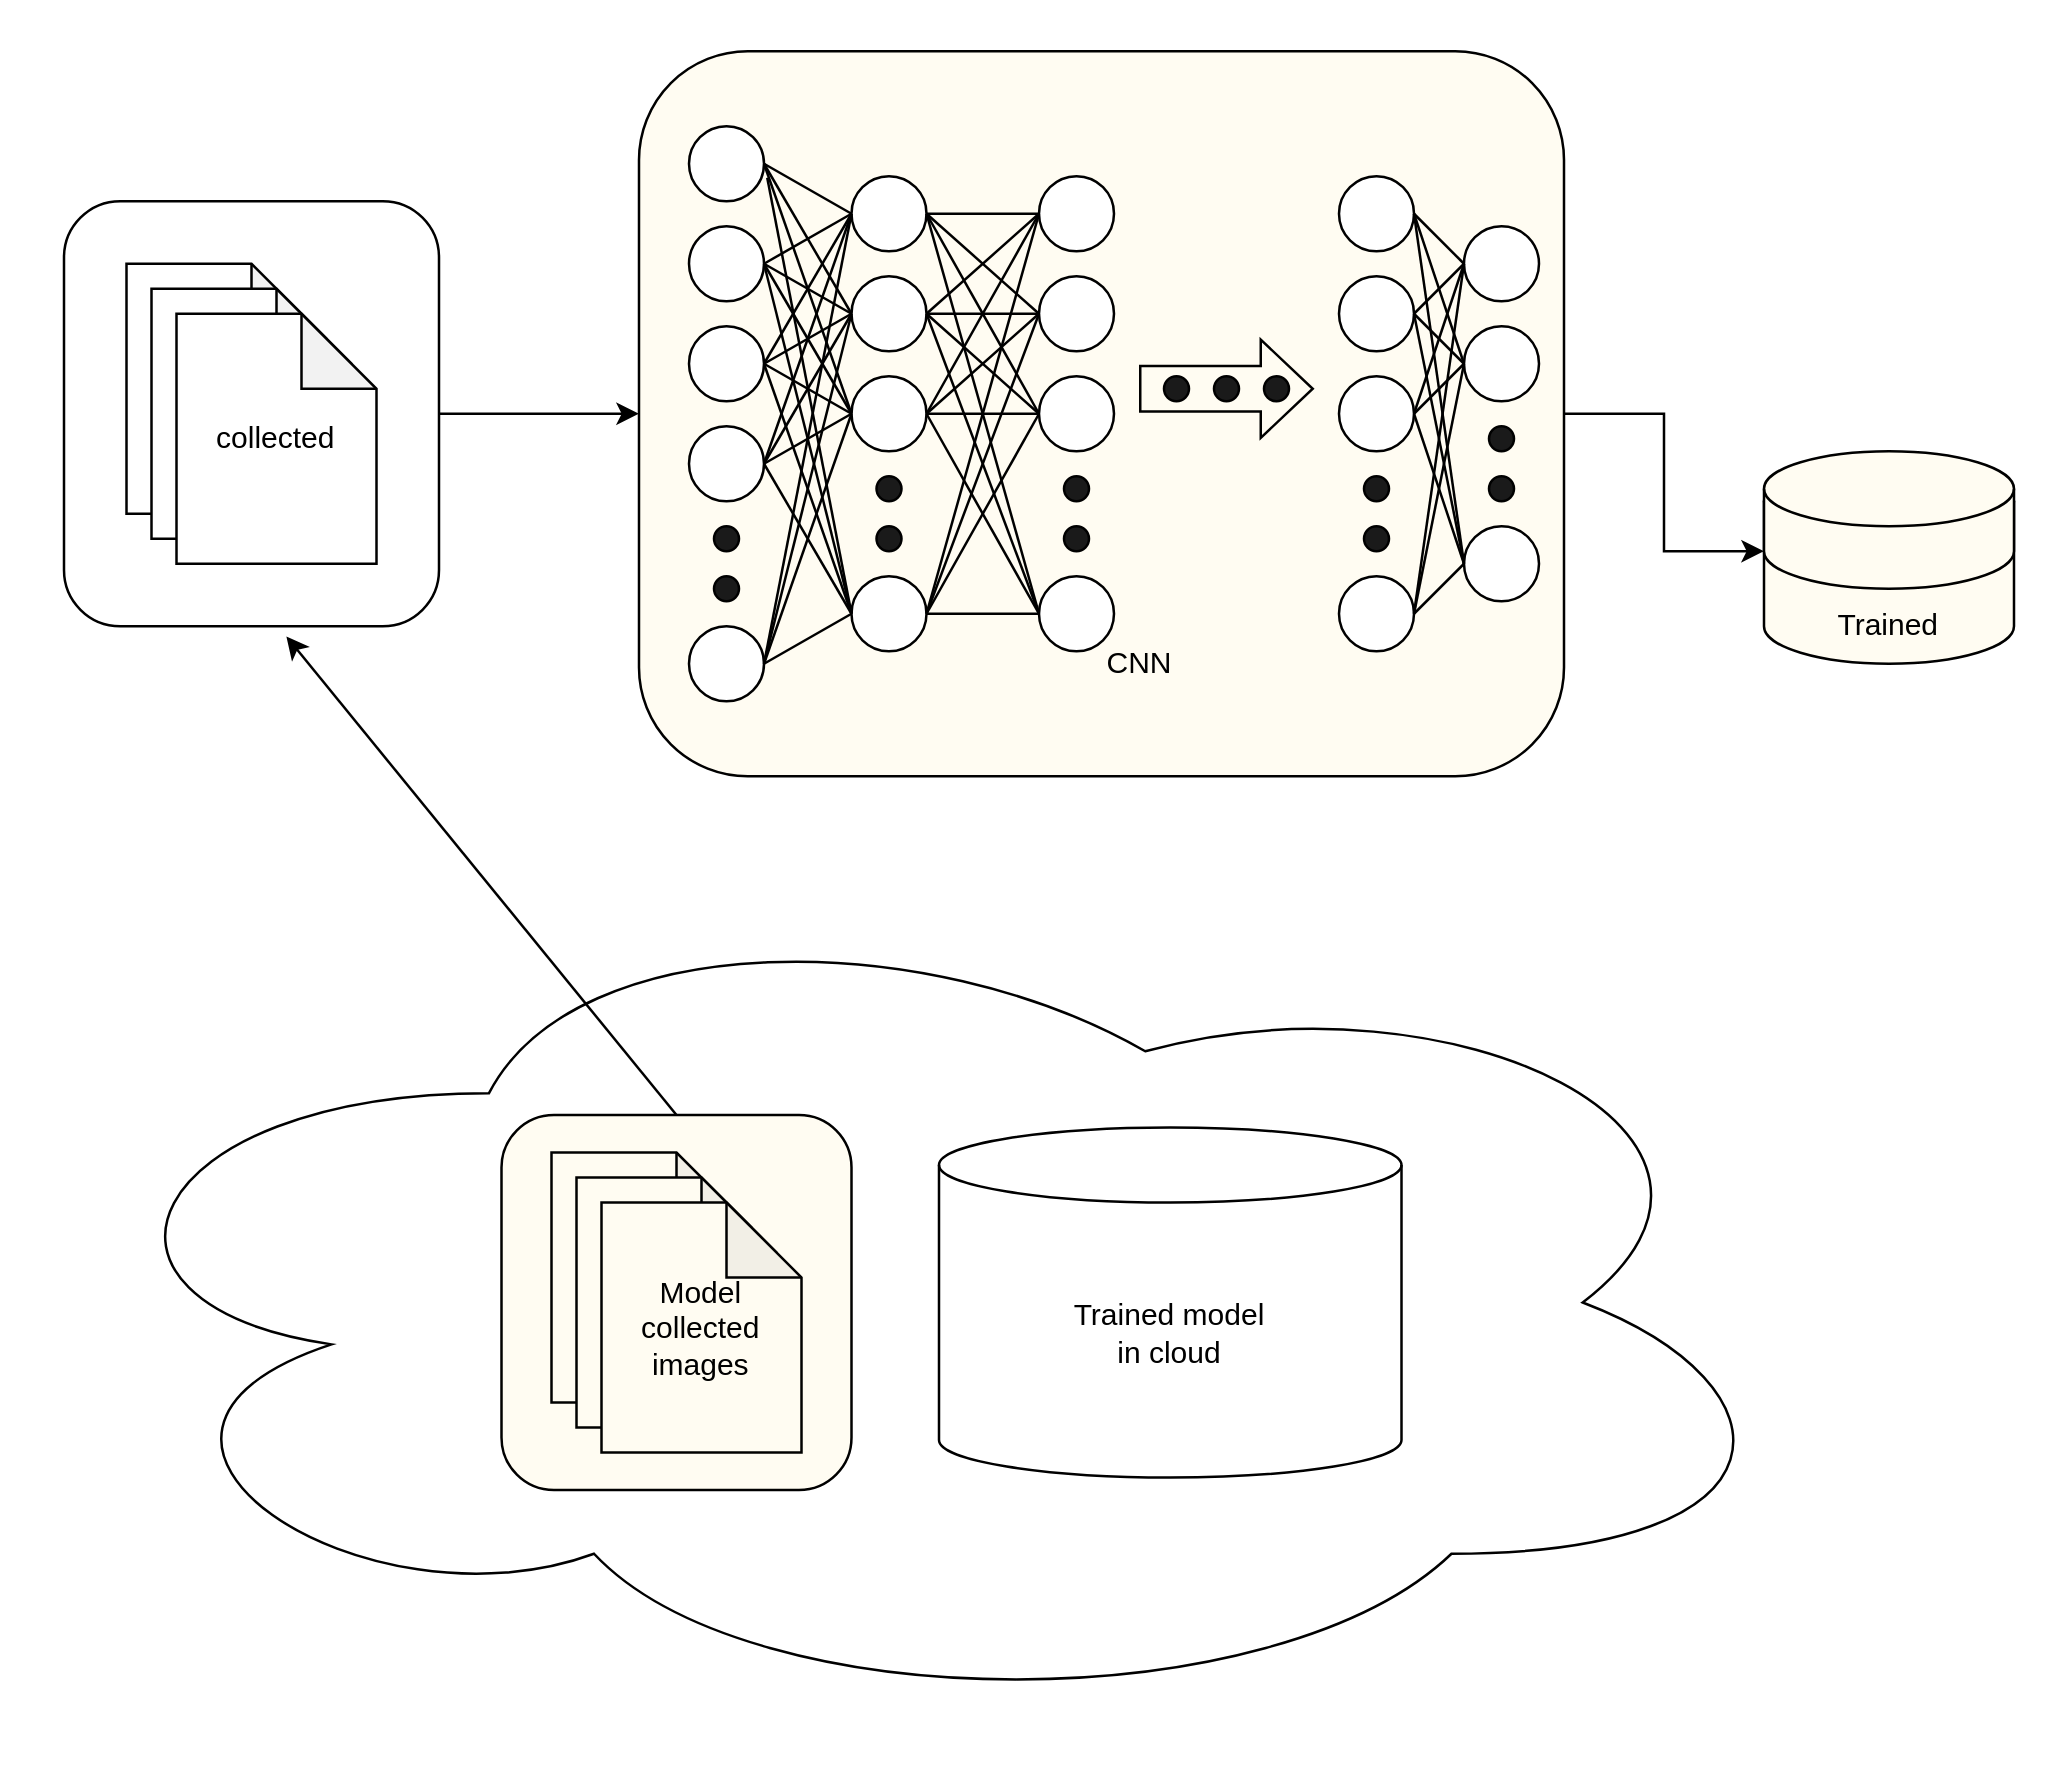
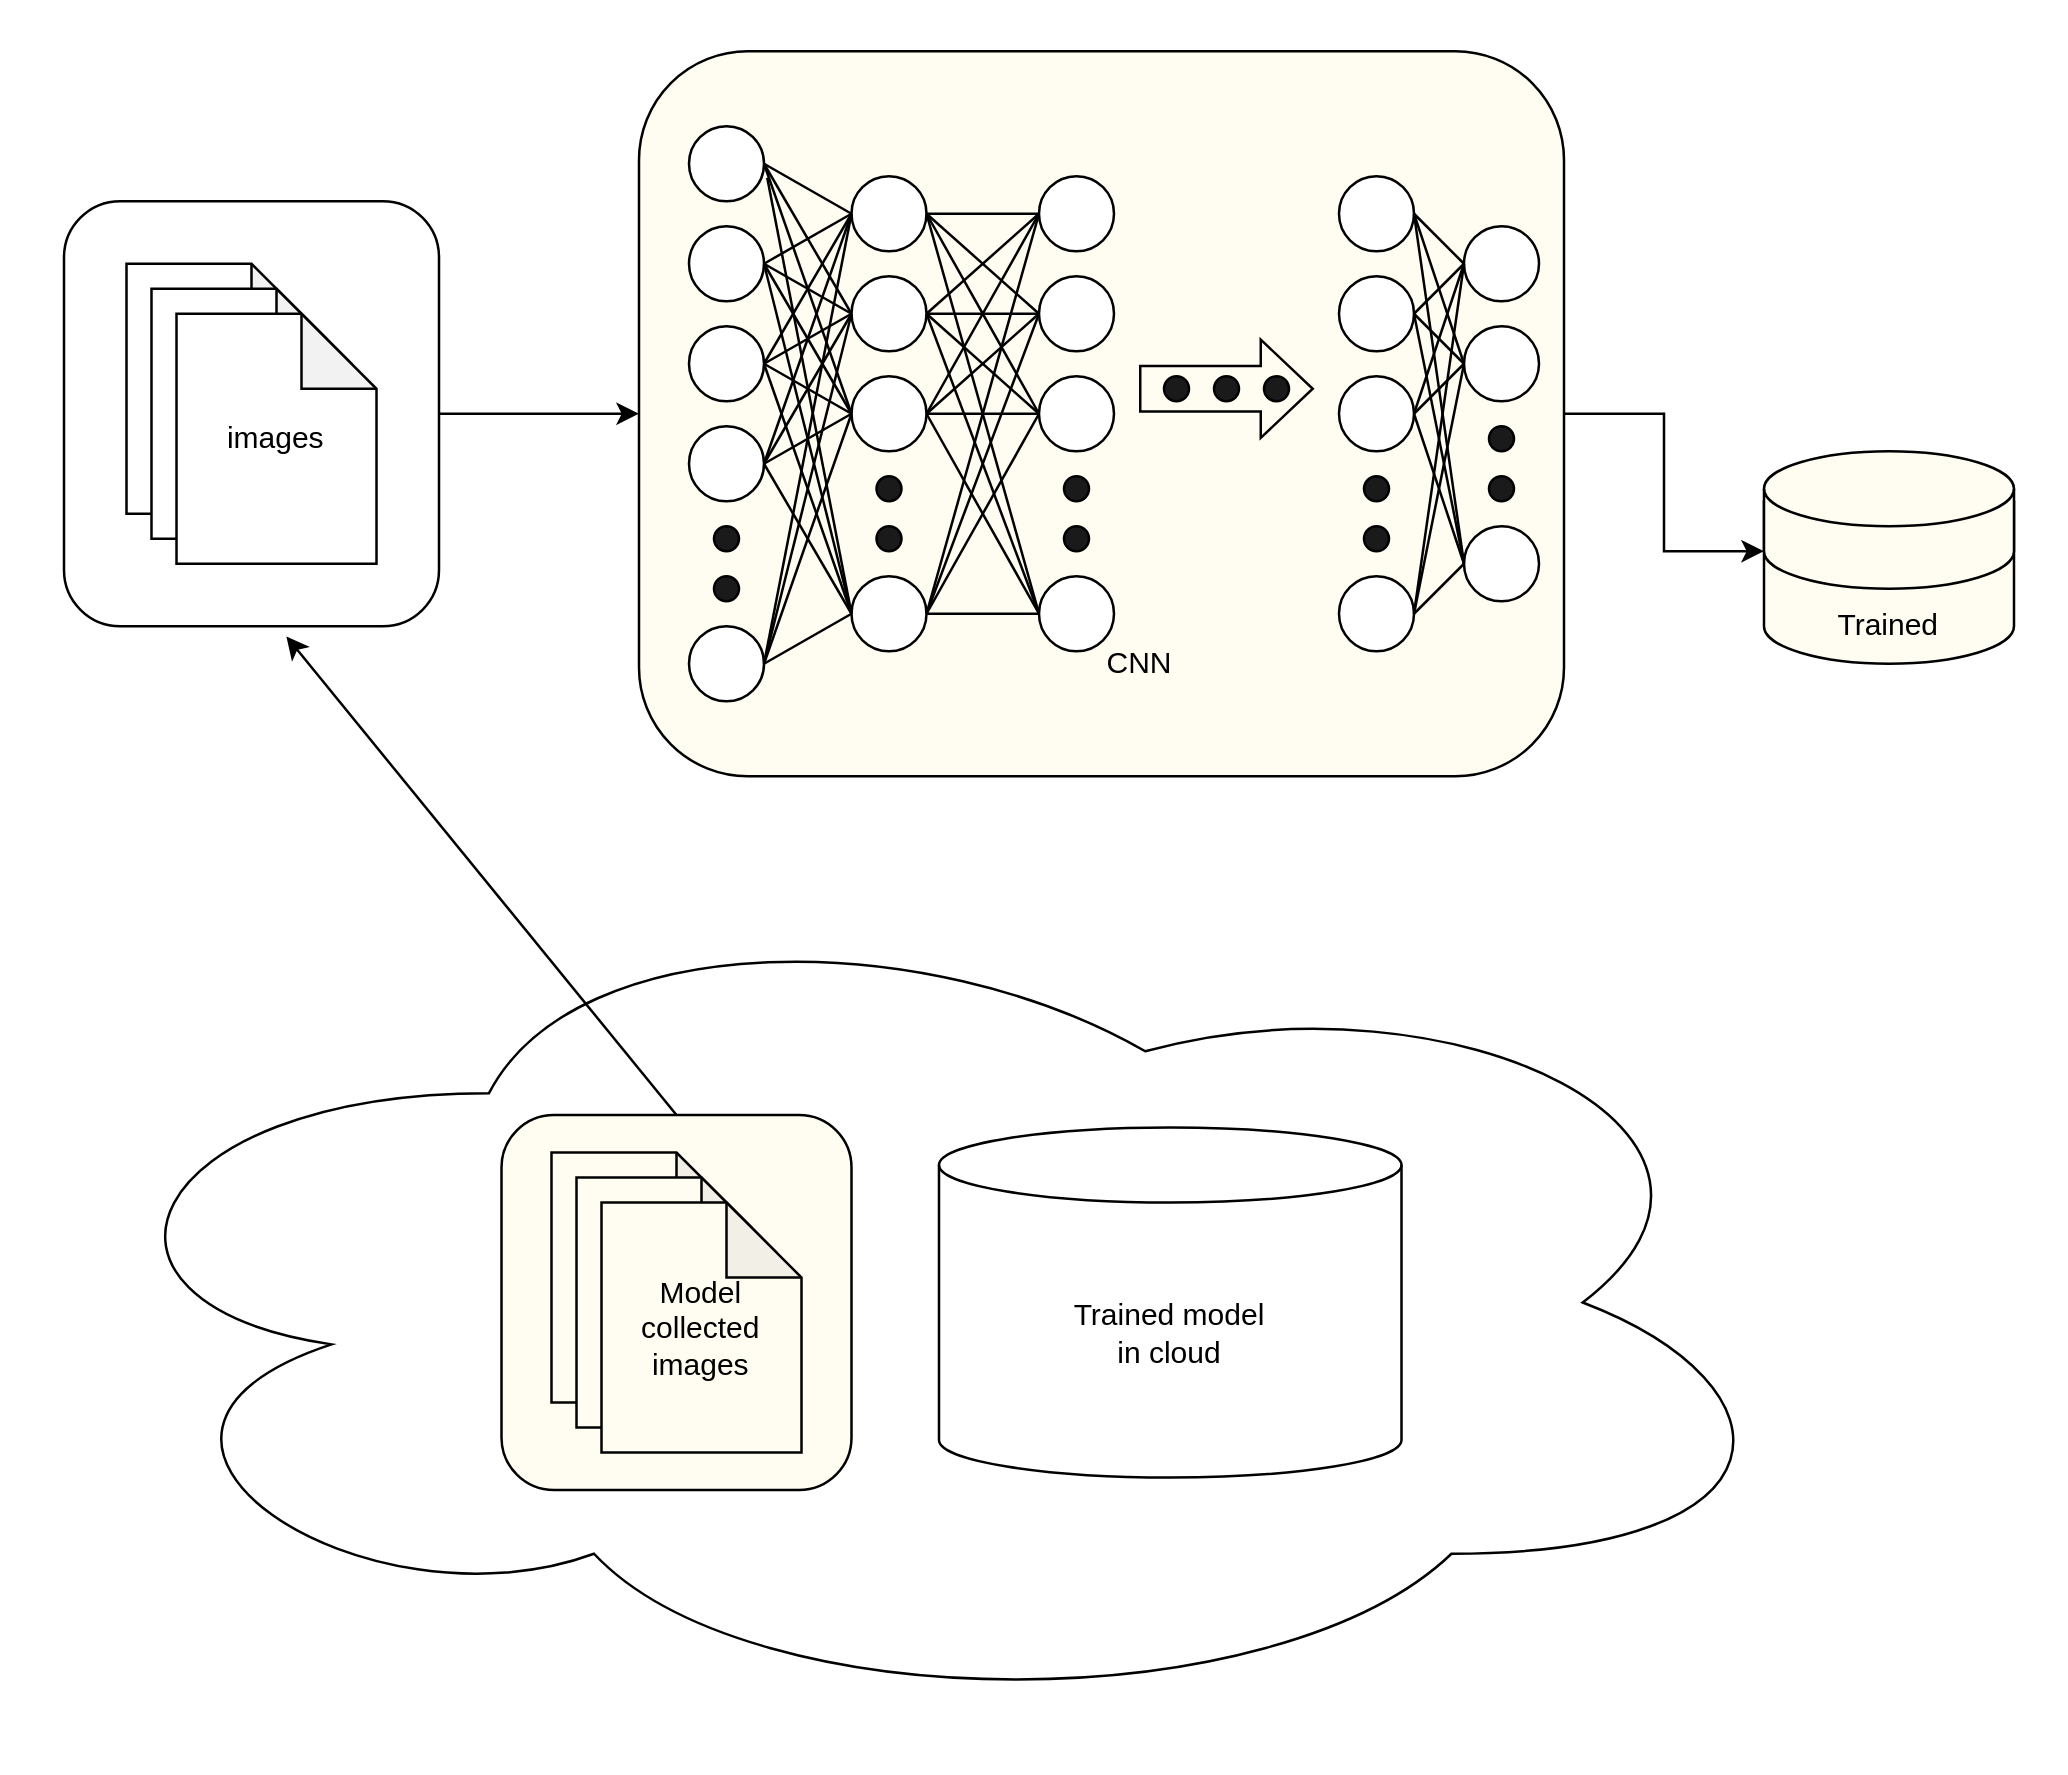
(276, 439) -> (276, 439)
